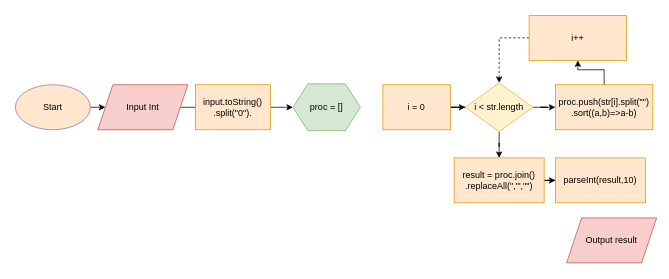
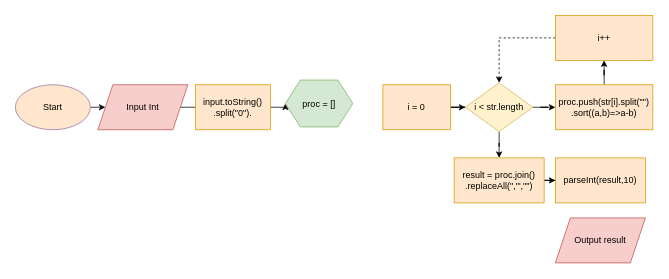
(578, 38) -> (604, 38)
(327, 107) -> (319, 104)
(612, 240) -> (600, 240)
